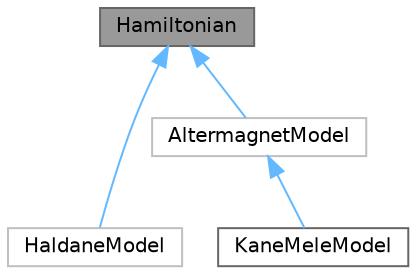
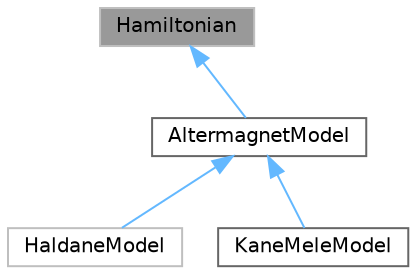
(177, 27) -> (177, 27)
(259, 137) -> (259, 137)
(125, 145) -> (169, 198)
